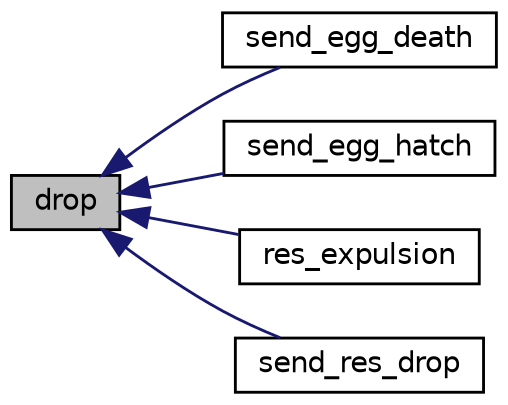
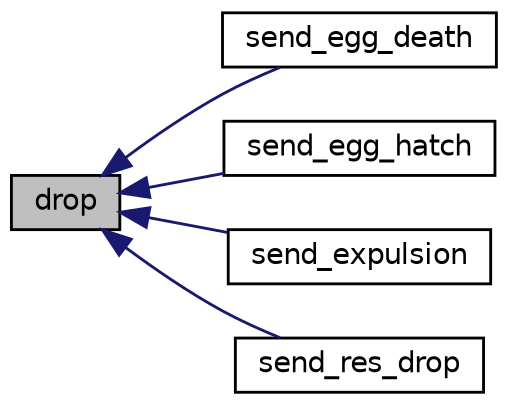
(359, 257) -> (359, 257)
